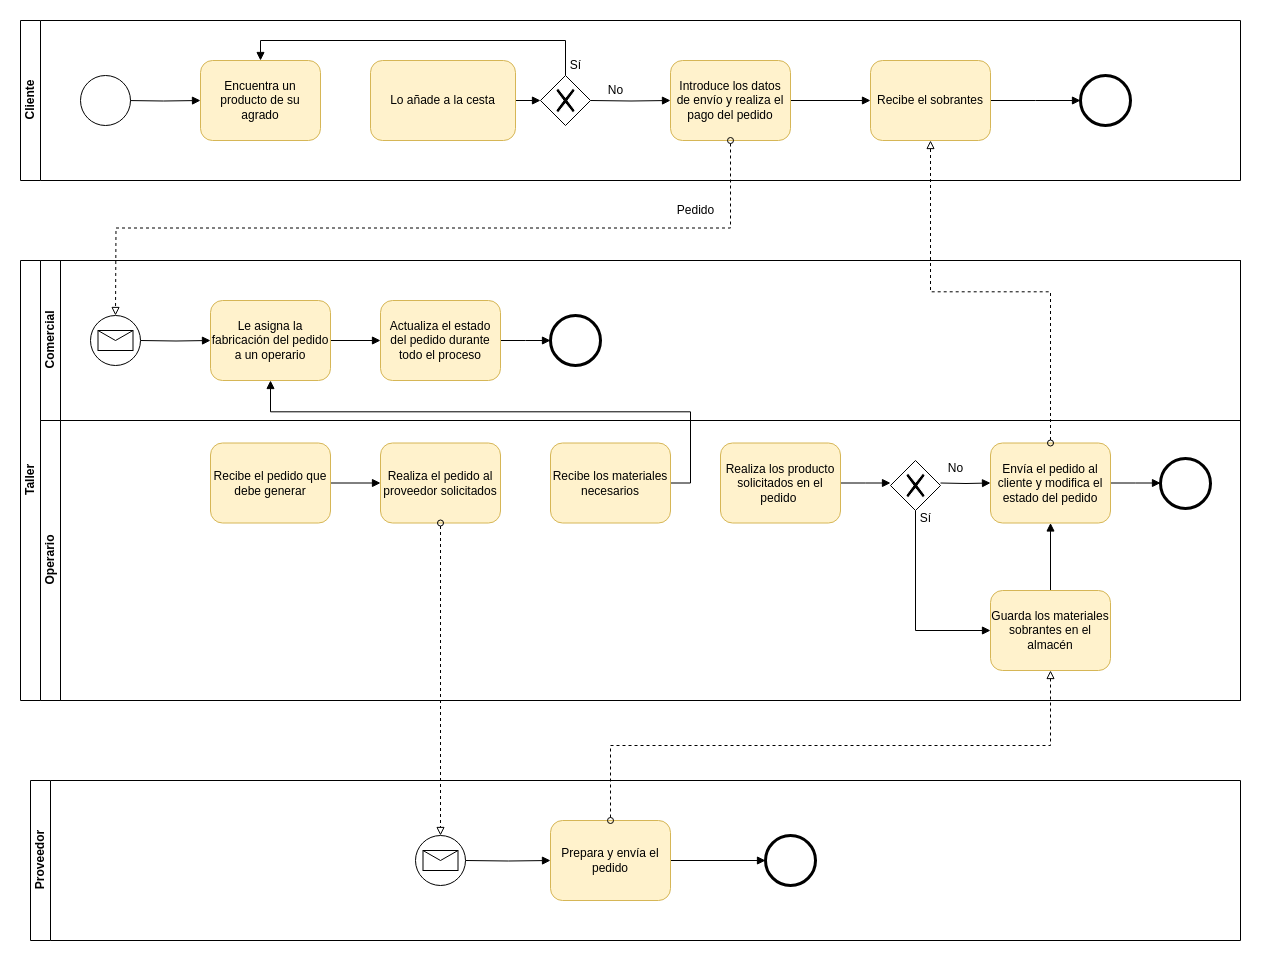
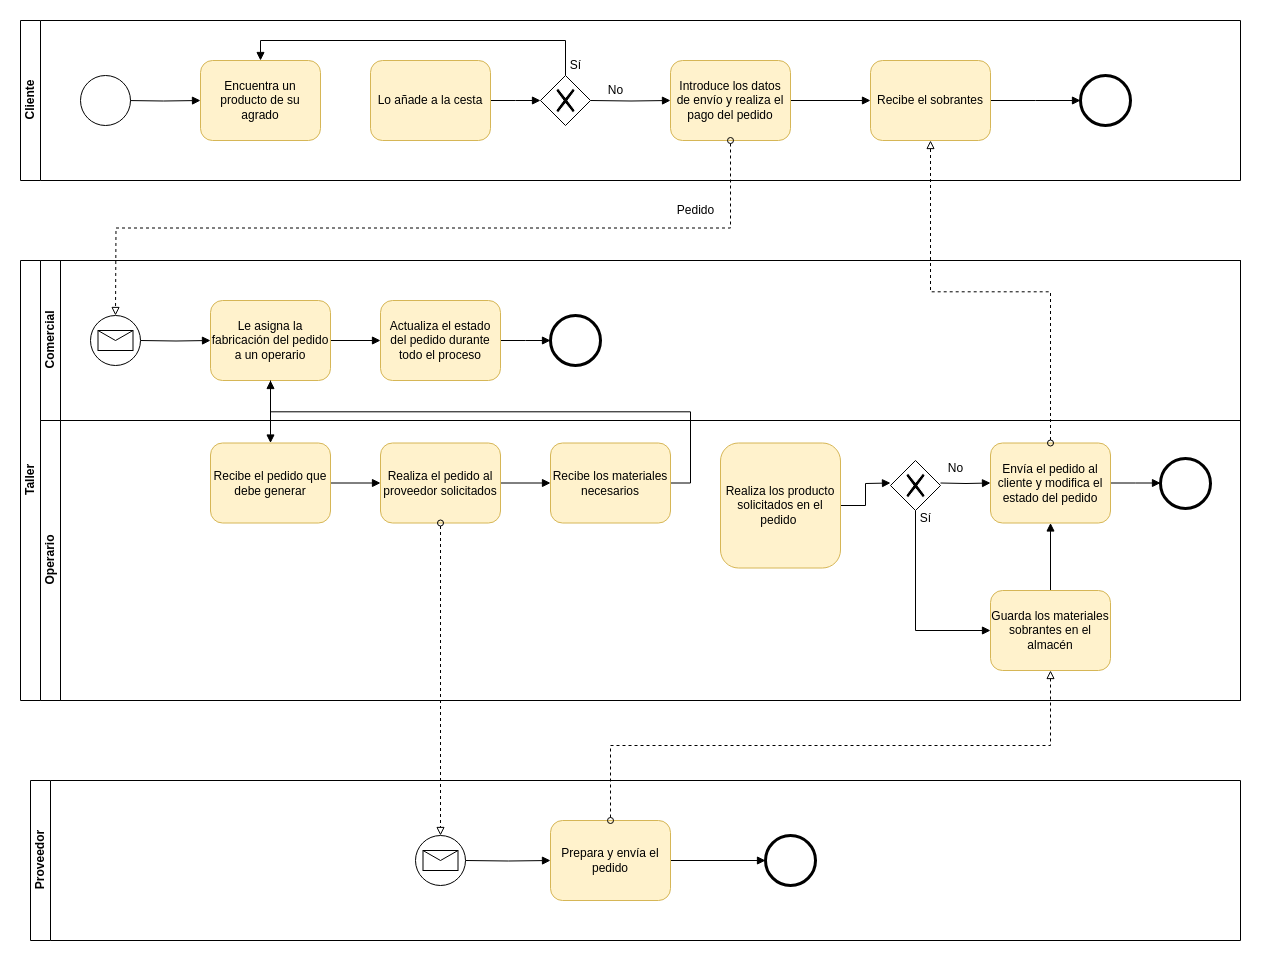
(443, 101) -> (431, 101)
none -> (271, 424)
none -> (521, 483)
(781, 483) -> (781, 506)
